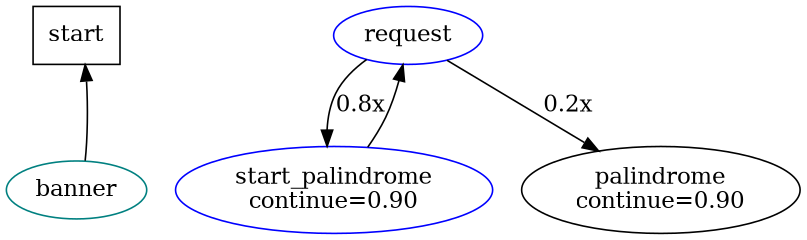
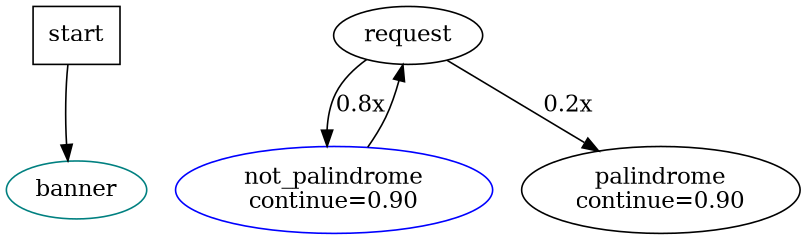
(408, 35) -> (408, 35)
(87, 121) -> (66, 104)
(334, 190) -> (334, 190)
